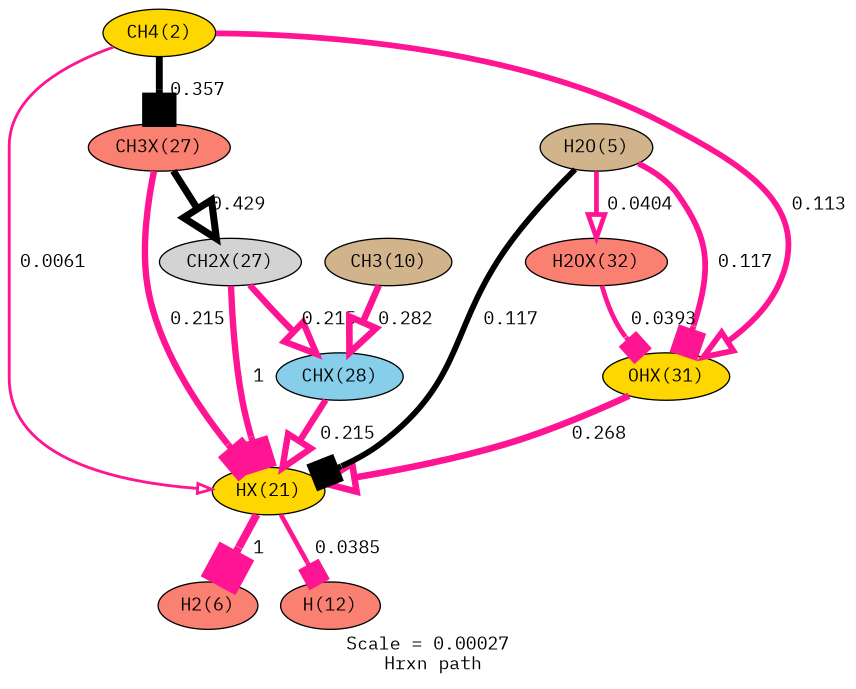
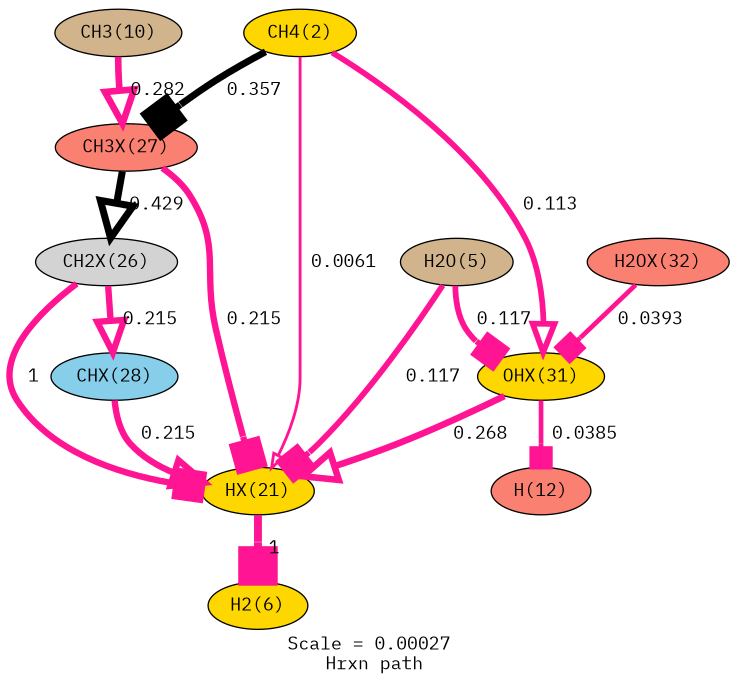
(596, 193) -> none
(230, 262) -> (107, 262)
(371, 304) -> (119, 74)
(465, 325) -> (381, 372)
(294, 538) -> (541, 422)
(208, 606) -> (258, 606)
